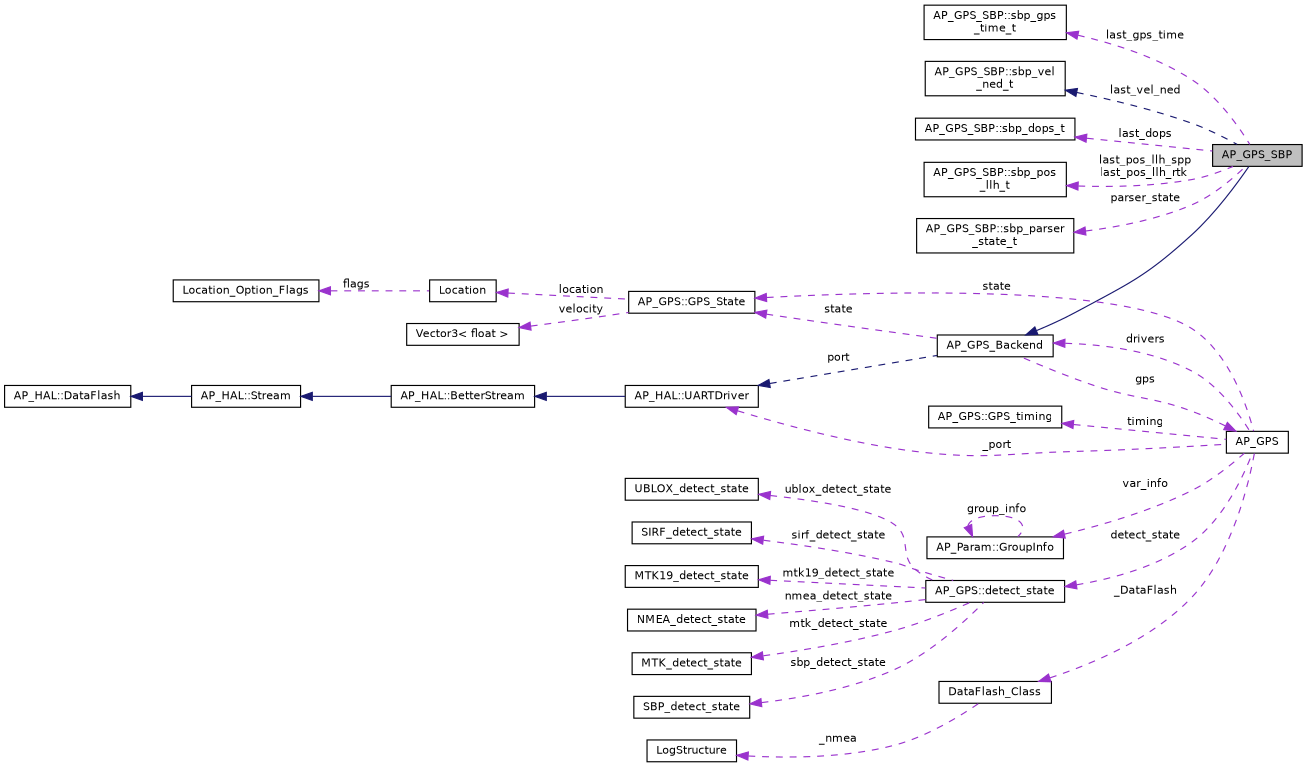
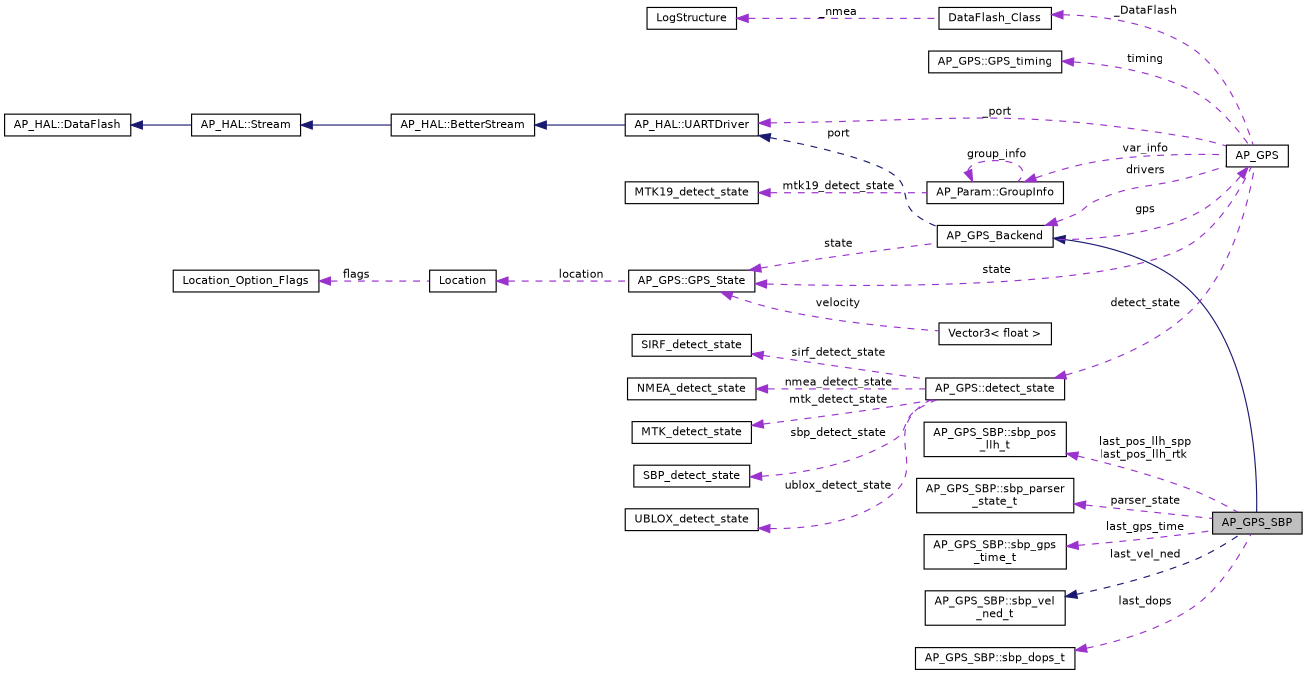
(580, 320) -> (834, 320)
(848, 584) -> (849, 193)
